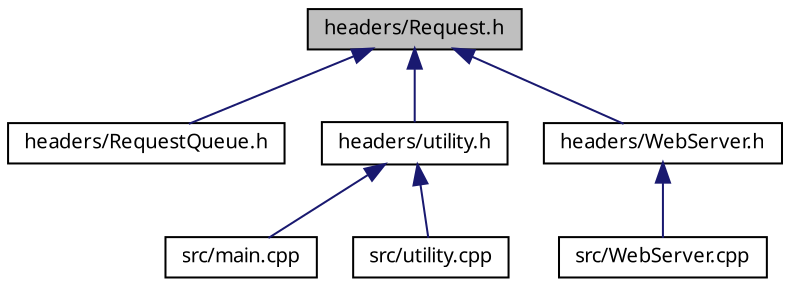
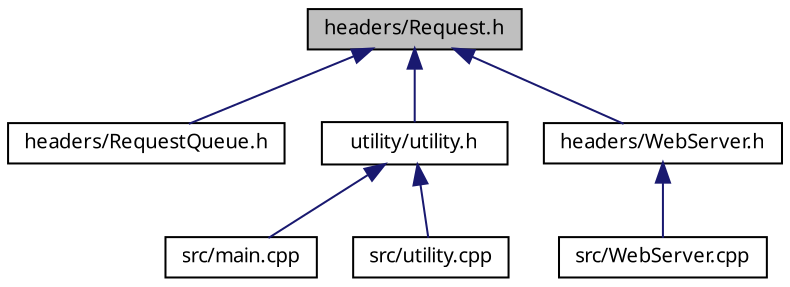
(415, 143) -> (415, 143)
